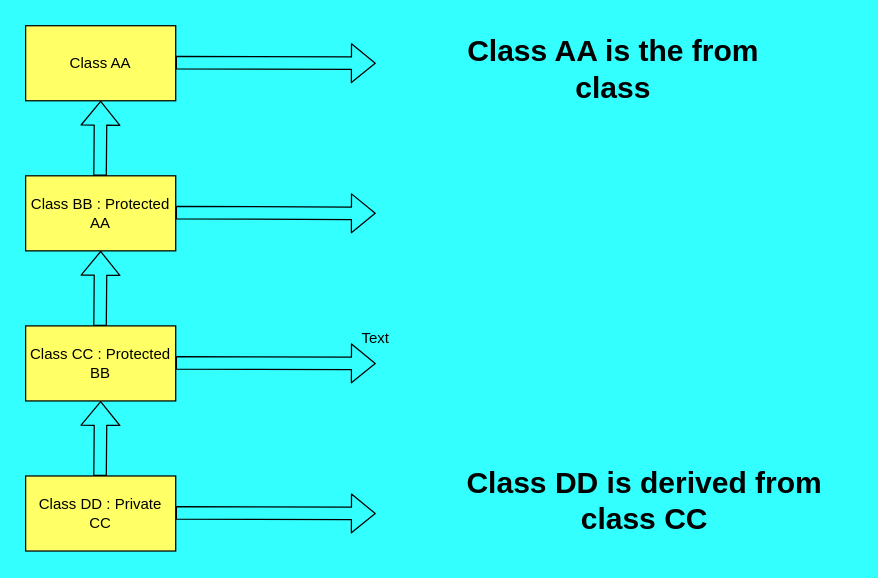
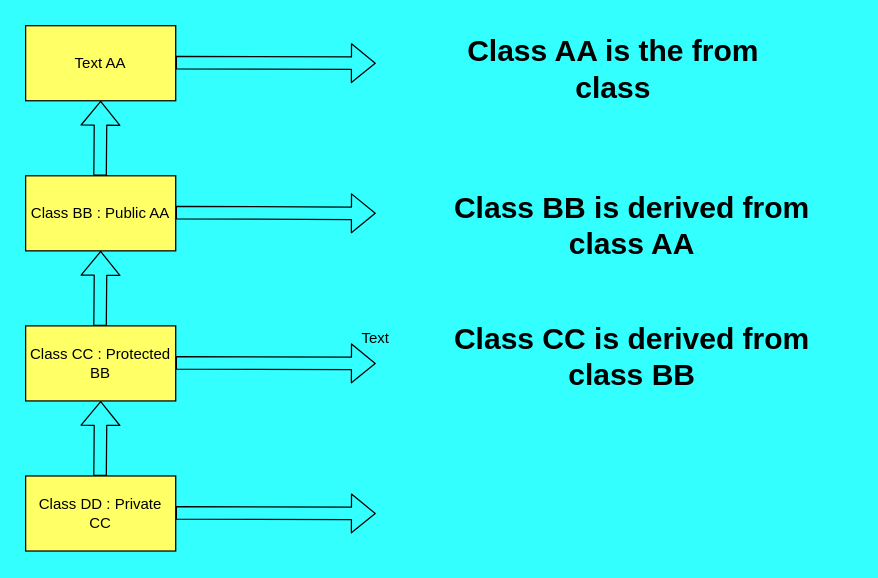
(101, 63) -> (101, 63)
(101, 213) -> (101, 213)
none -> (632, 226)
none -> (632, 357)
(644, 501) -> none
